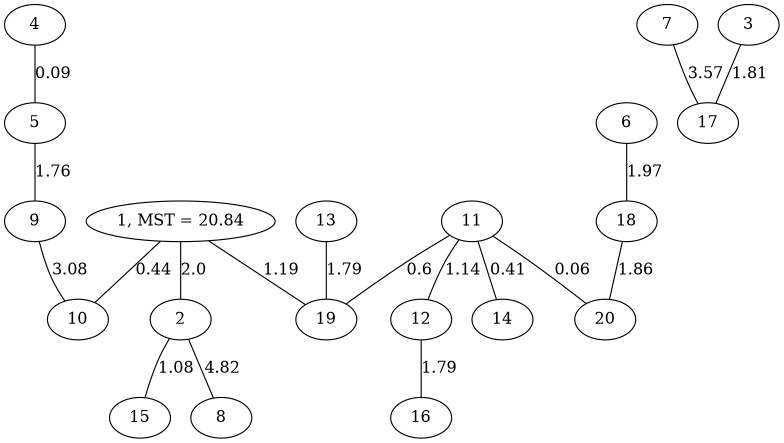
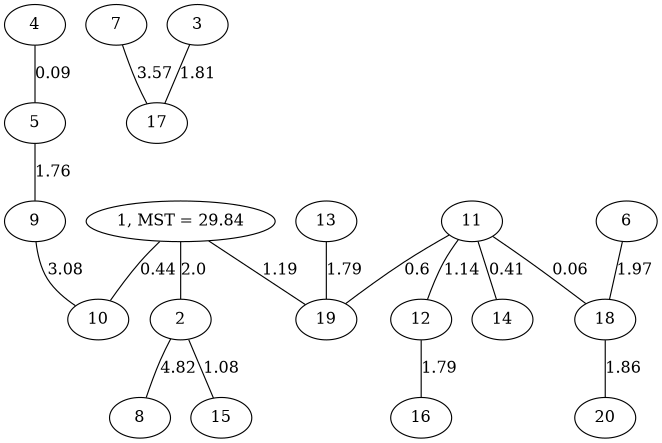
(181, 221) -> (181, 221)
(540, 269) -> (540, 269)
